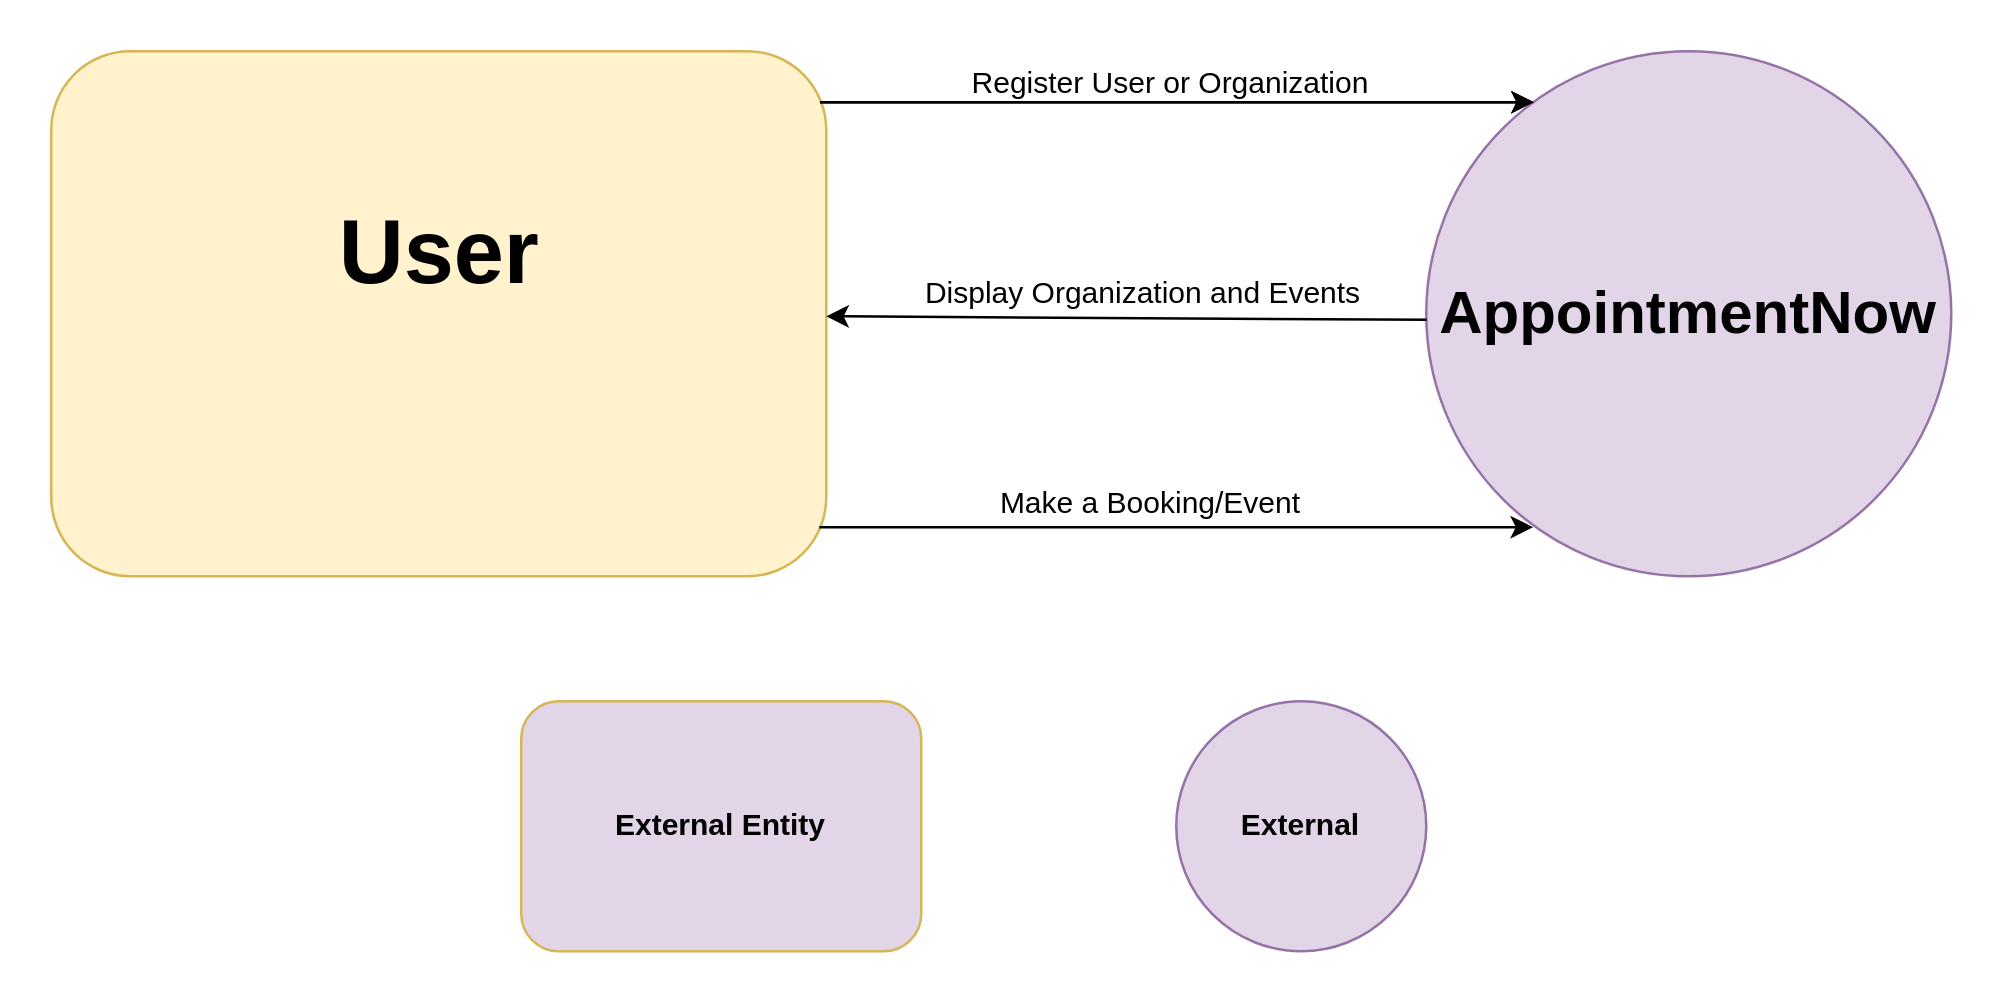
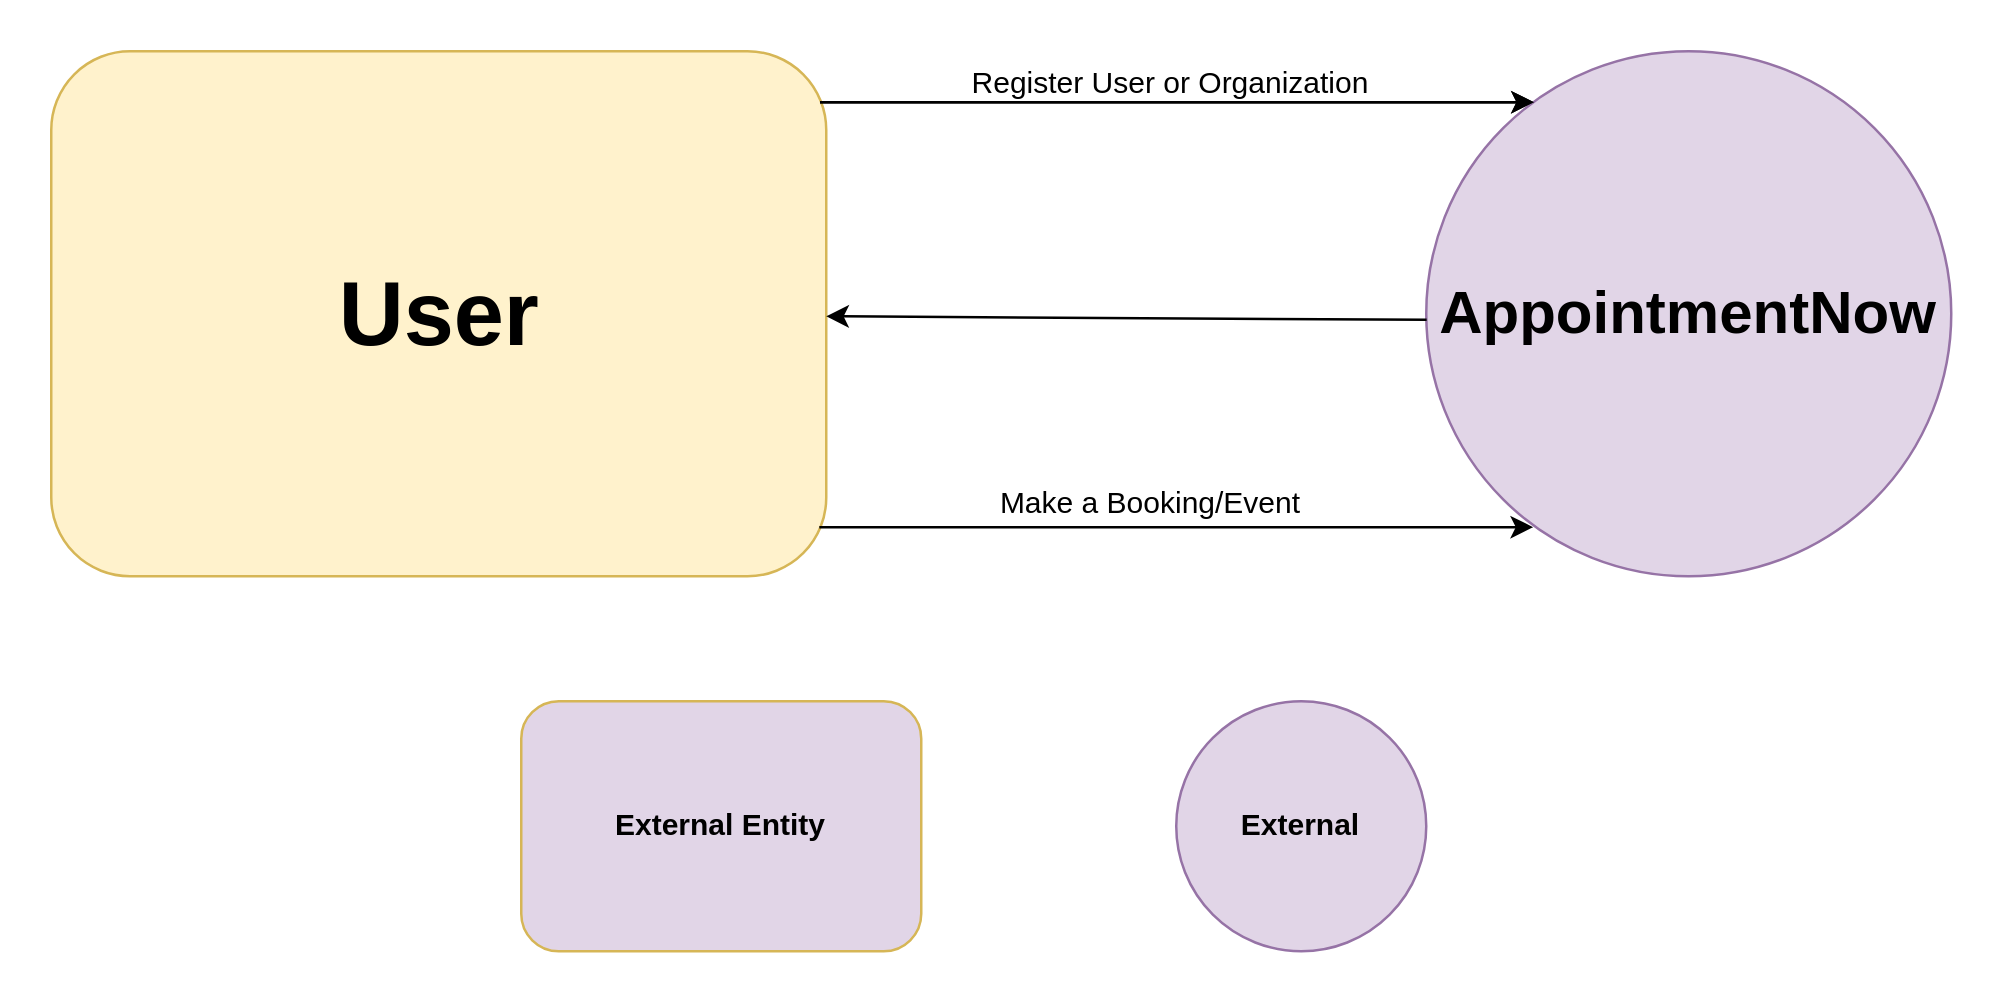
(439, 251) -> (439, 314)
(1144, 294) -> none
